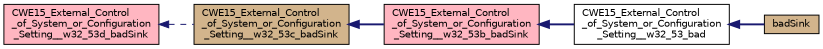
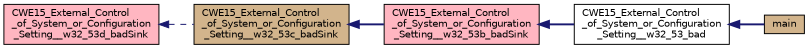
(792, 24) -> (784, 24)
